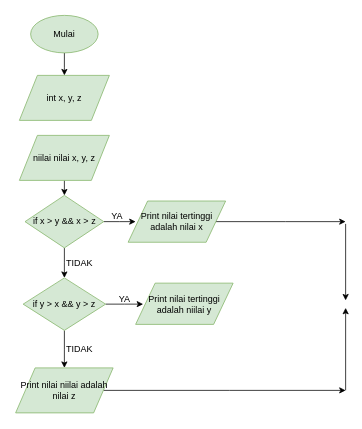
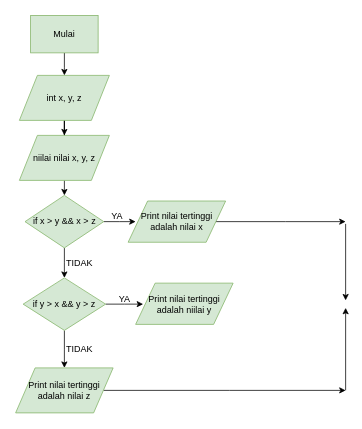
(64, 34) -> (64, 34)
none -> (64, 130)
(64, 390) -> (64, 390)
